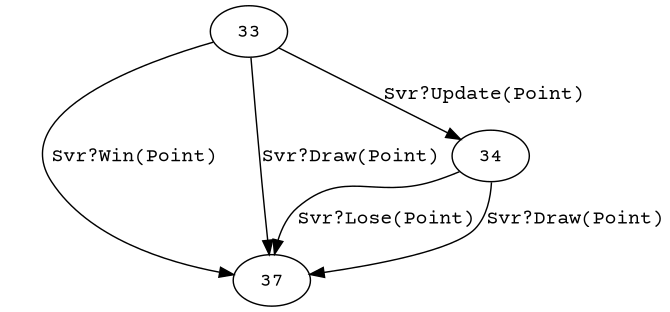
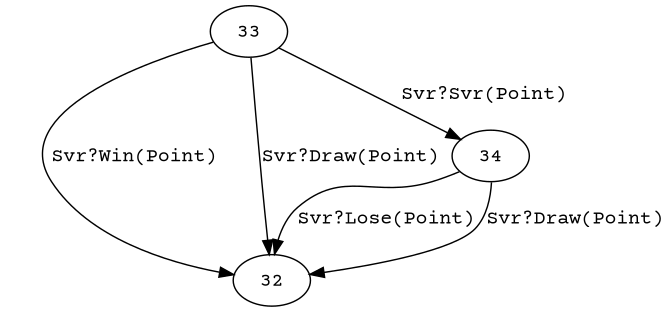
(484, 94) -> (484, 94)
(272, 280) -> (272, 280)
